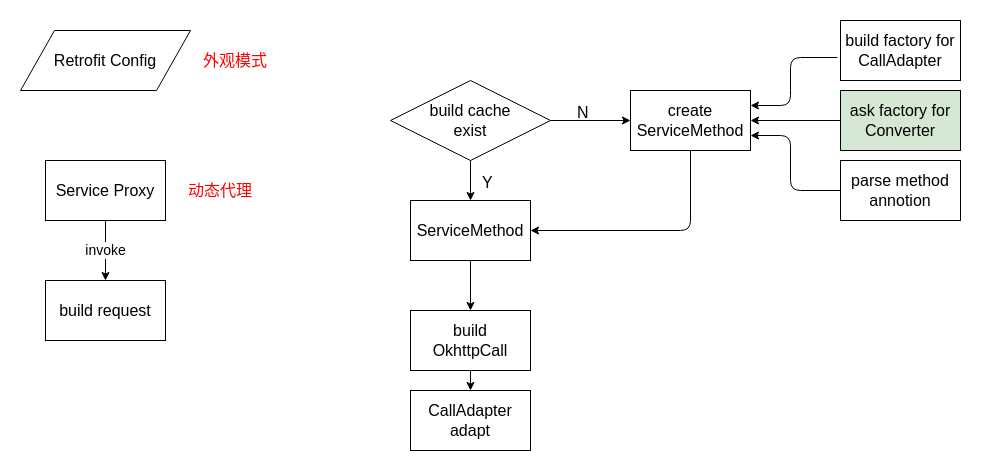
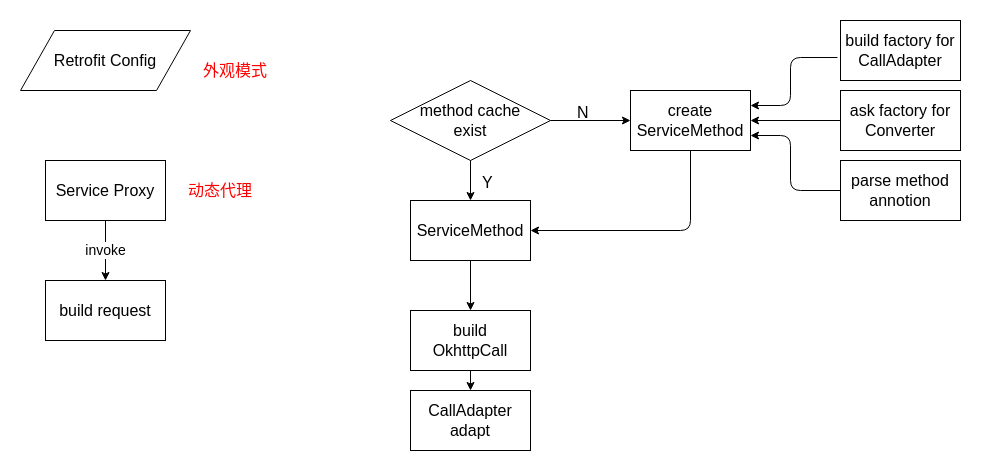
(236, 61) -> (236, 71)
(471, 121) -> (471, 121)
(901, 121) -> (901, 121)
